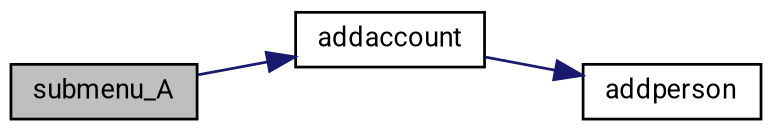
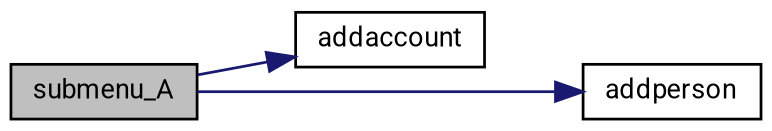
(520, 64) -> (376, 92)
